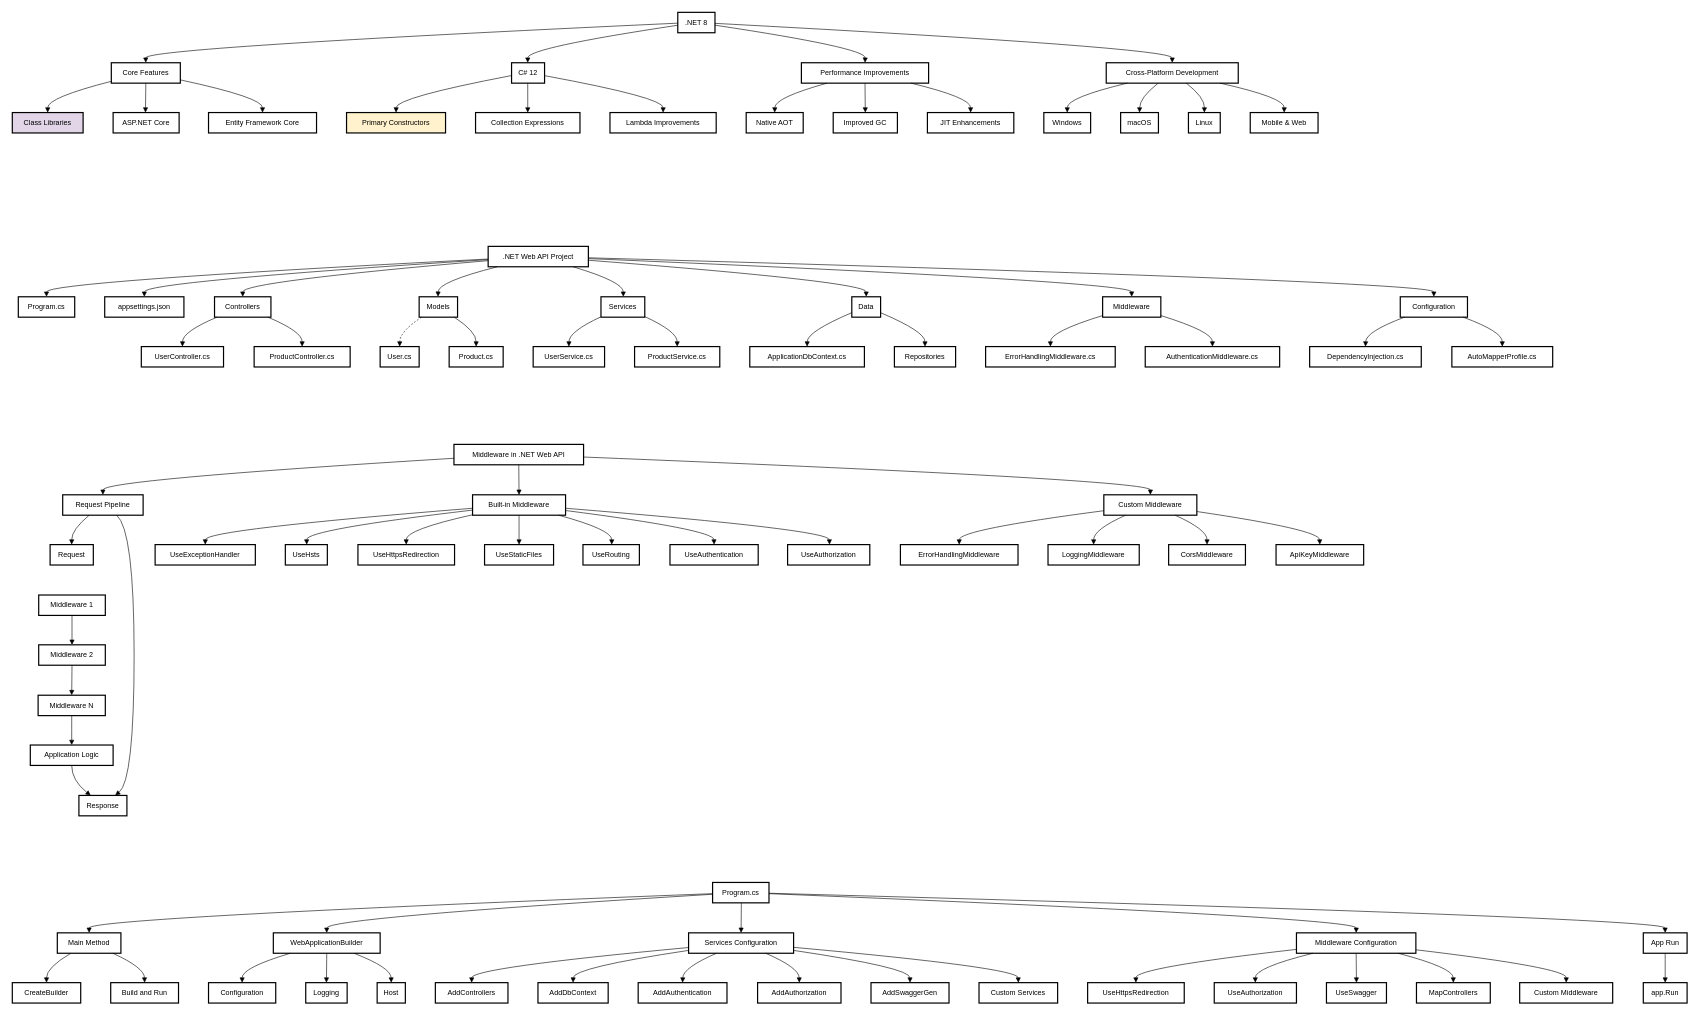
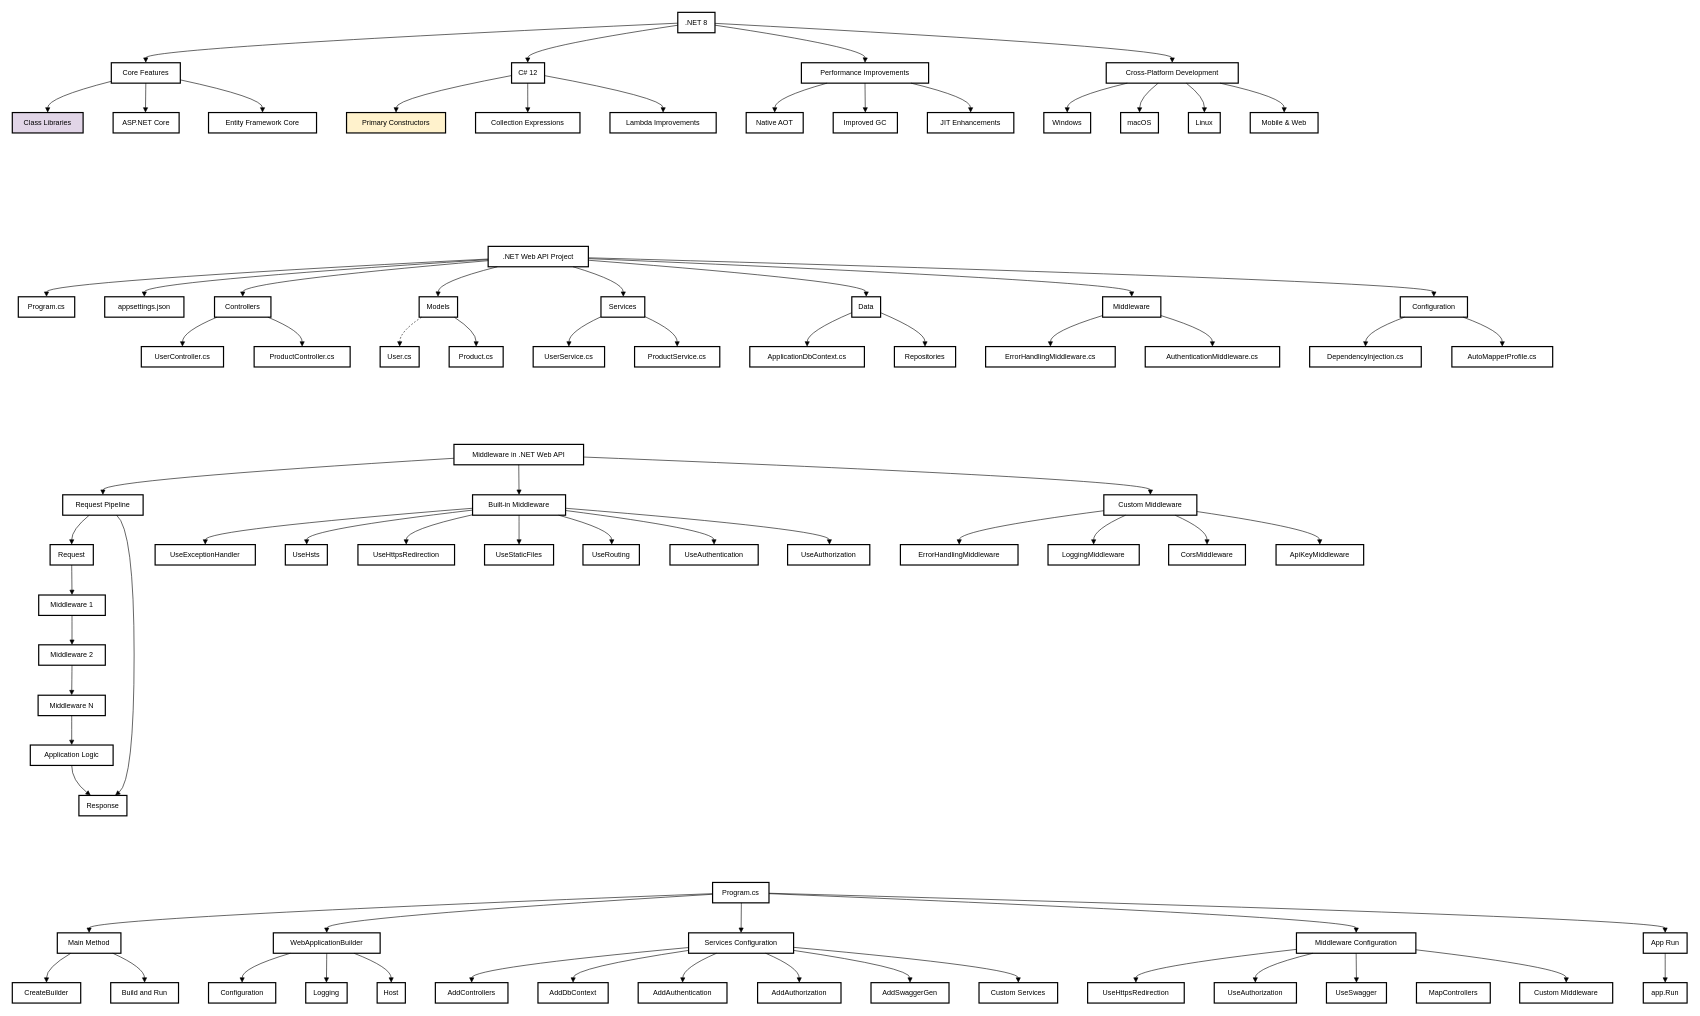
none -> (72, 589)
(1428, 962) -> none
